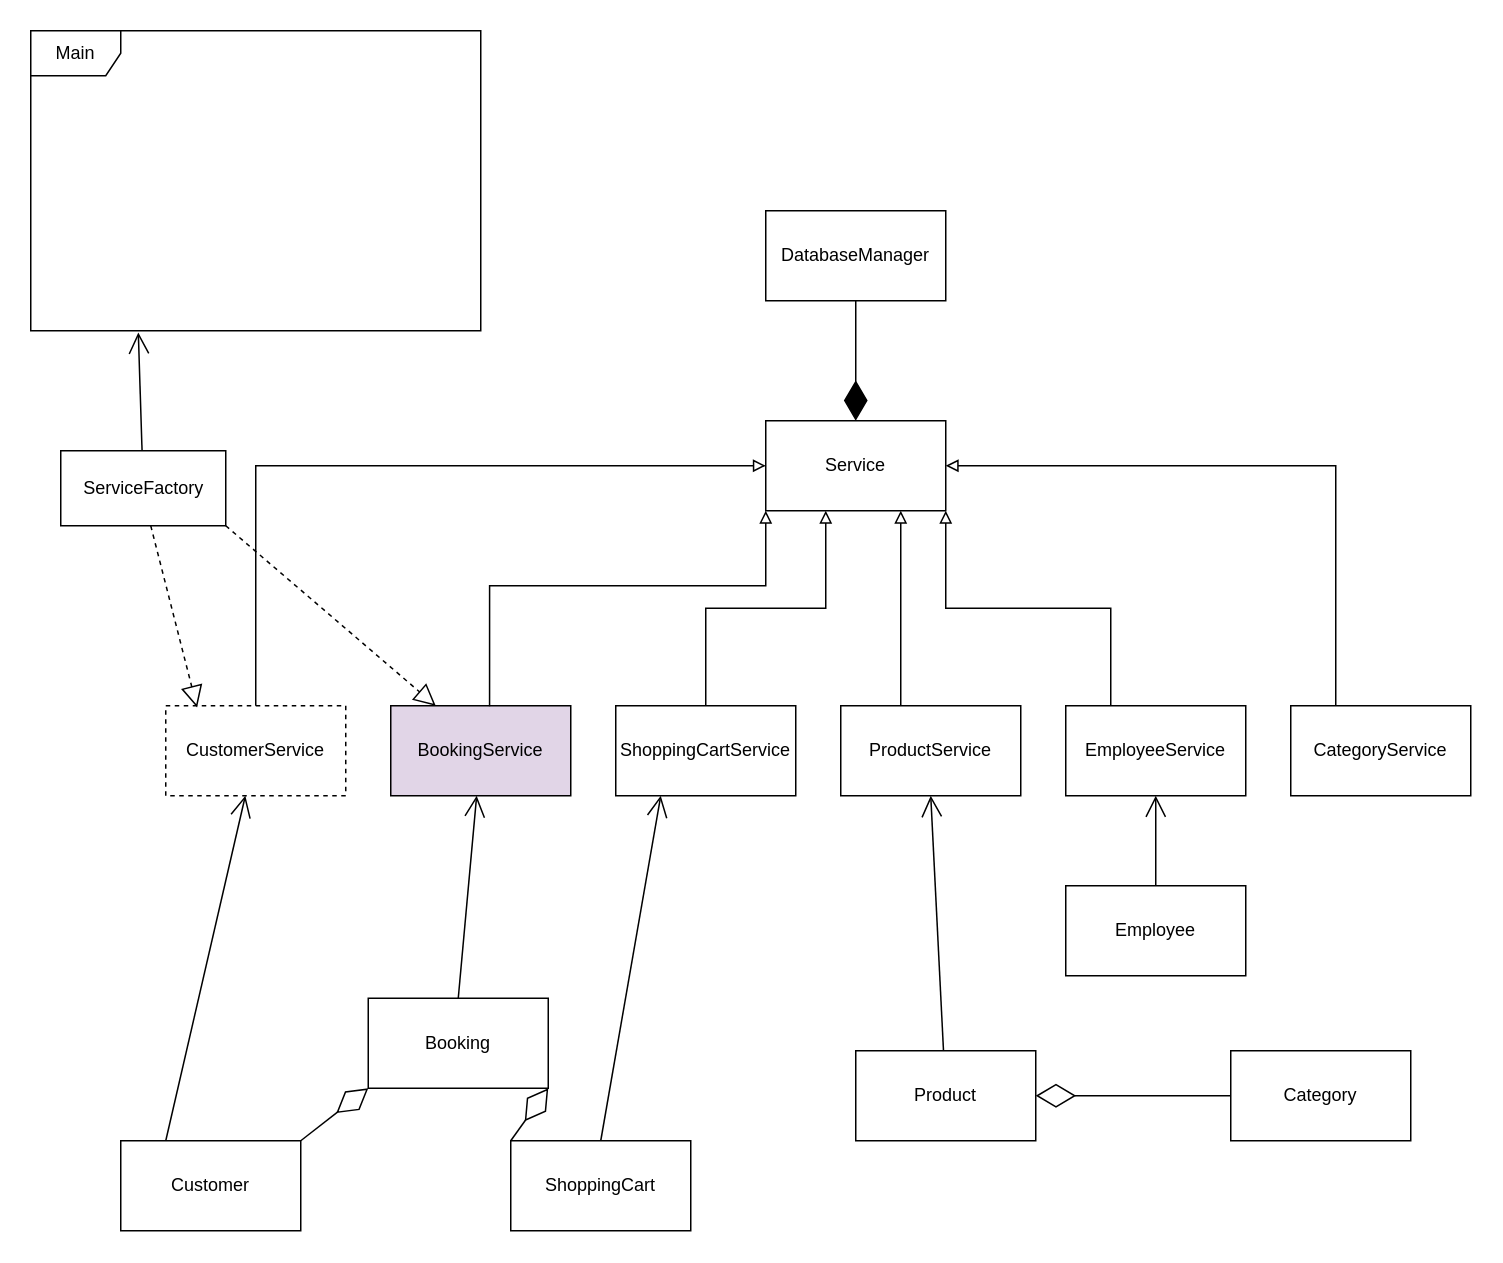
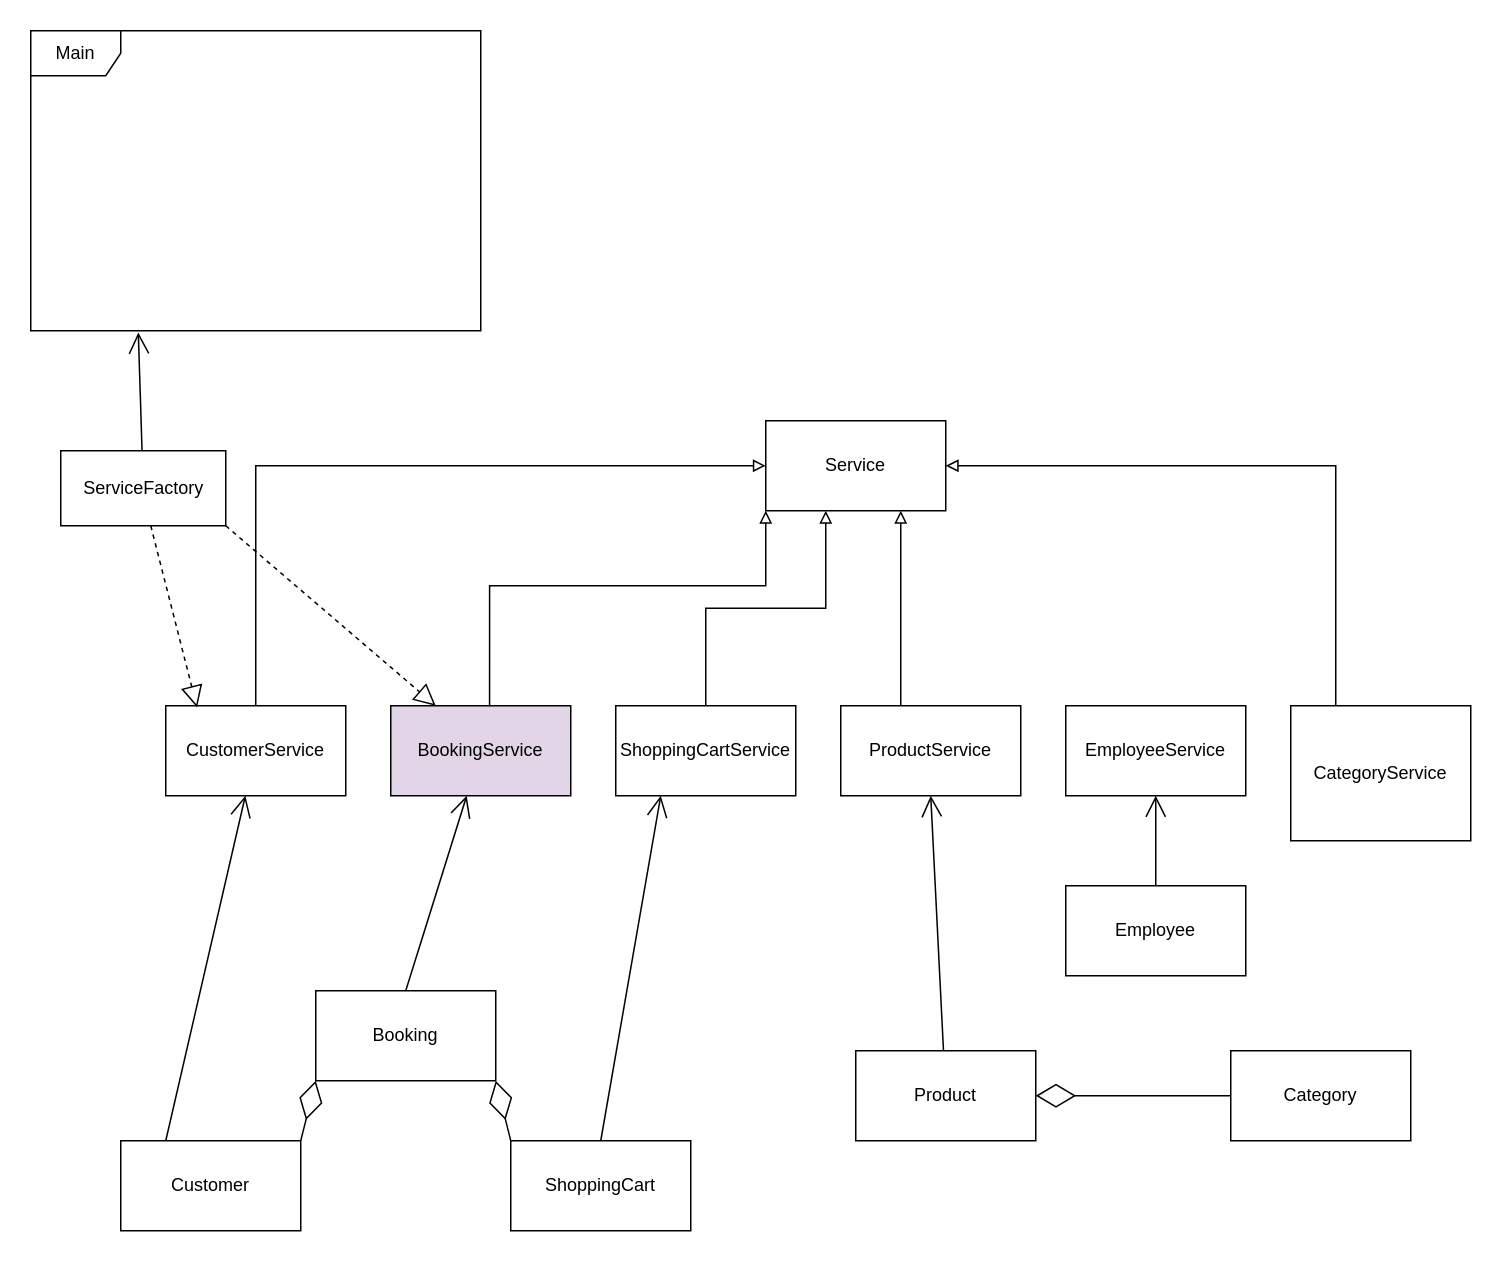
(856, 256) -> none
(856, 341) -> none
(1035, 608) -> none
(256, 751) -> (256, 751)
(1381, 751) -> (1381, 773)
(458, 1043) -> (406, 1036)
